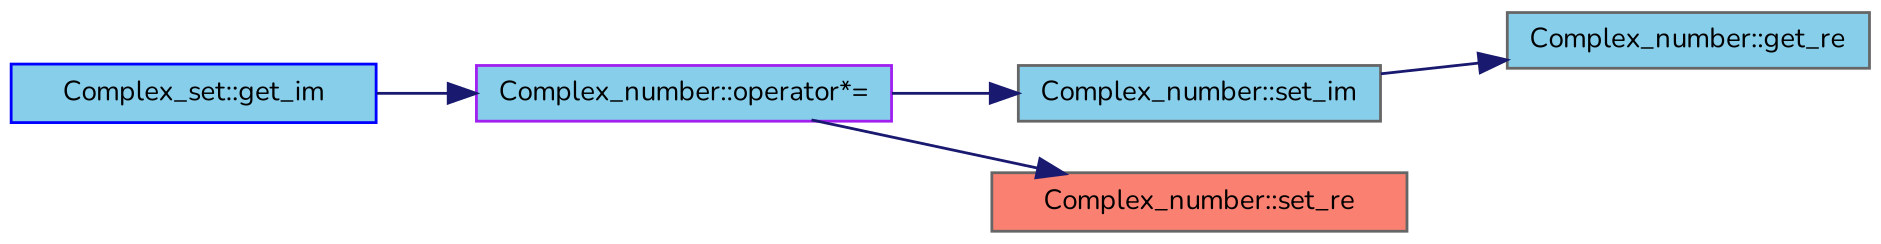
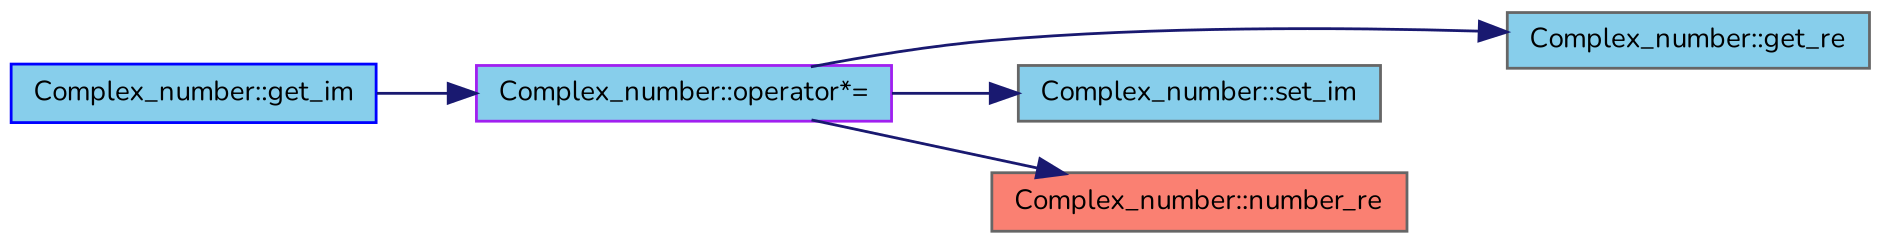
(1430, 68) -> (1144, 32)
(194, 93) -> (194, 93)
(1199, 202) -> (1199, 202)
